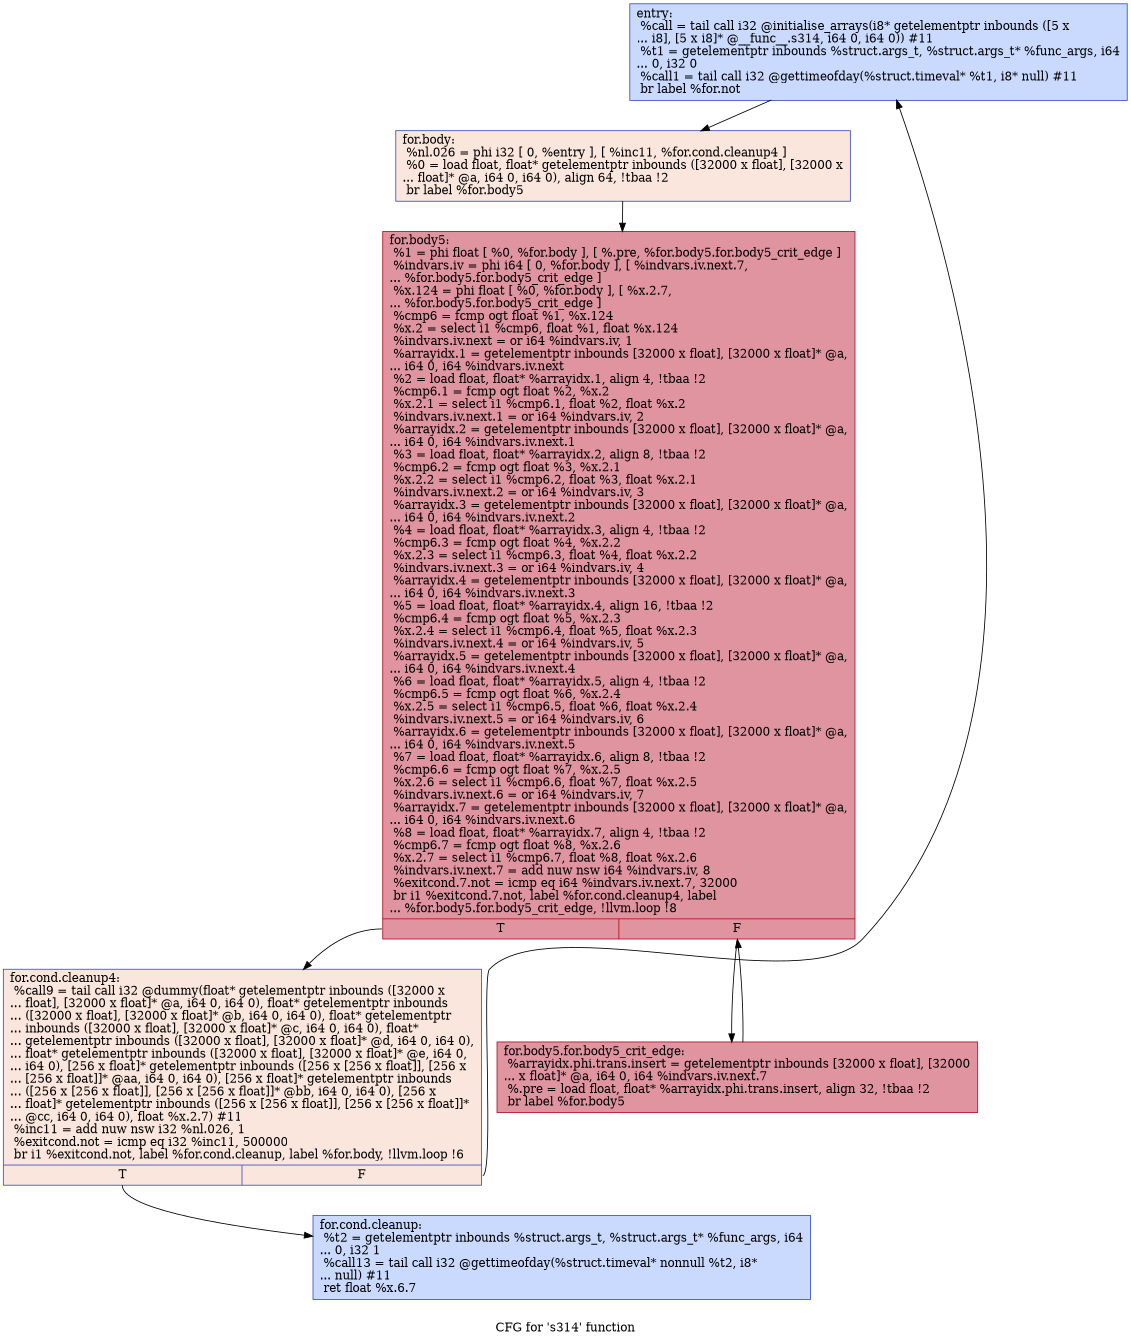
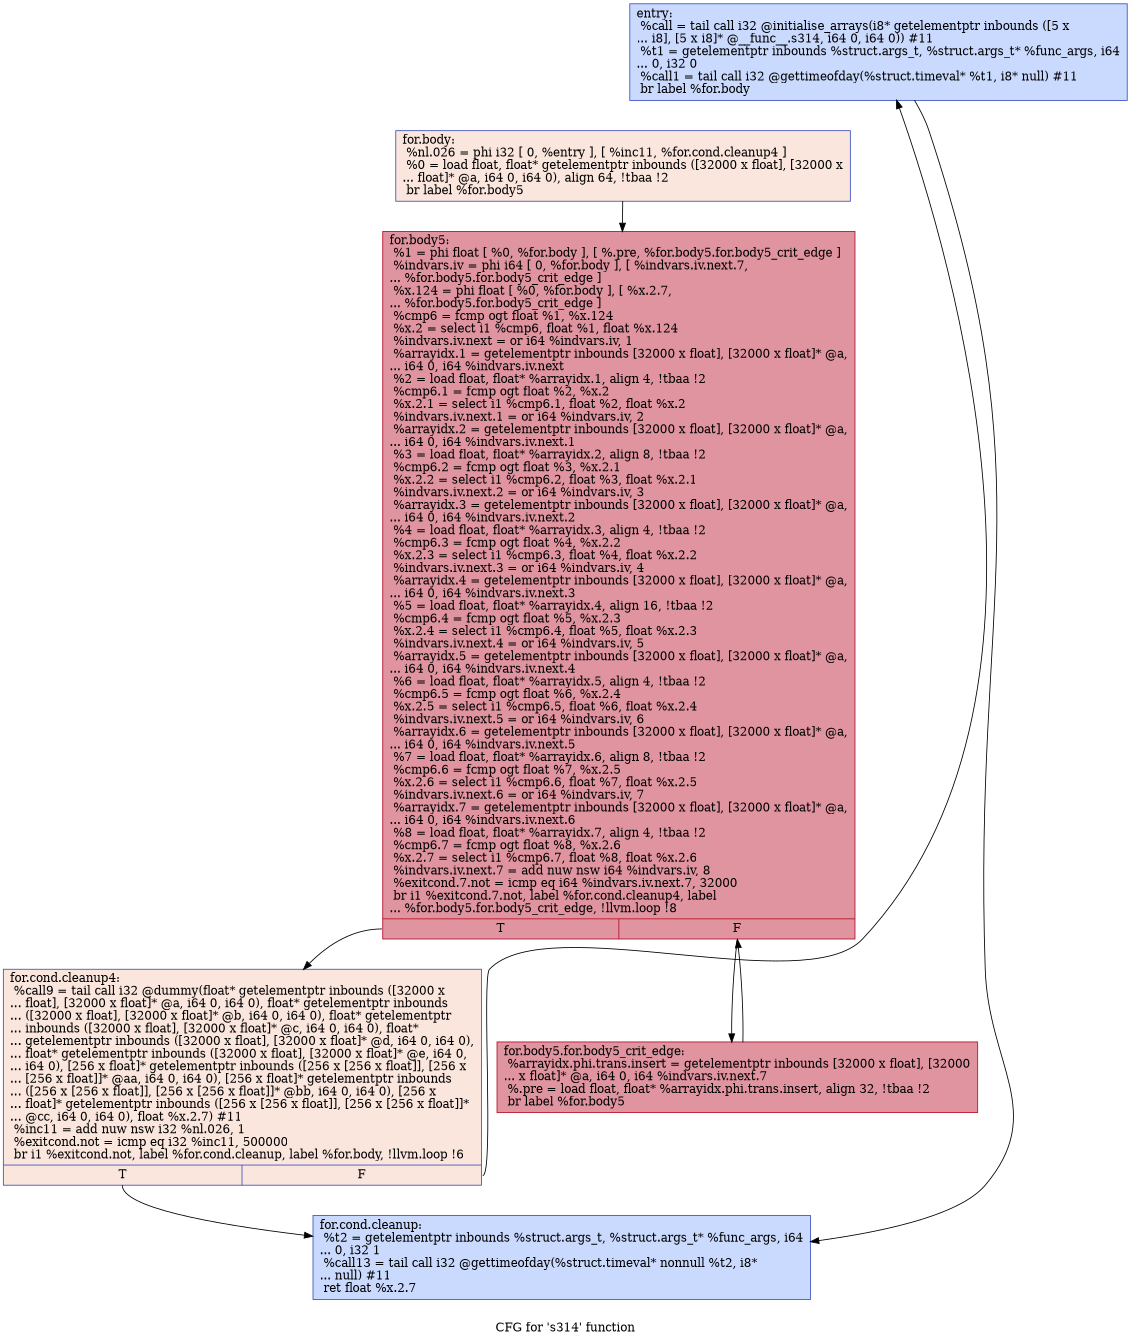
(689, 89) -> (694, 89)
(740, 114) -> (988, 731)
(368, 1289) -> (368, 1289)
